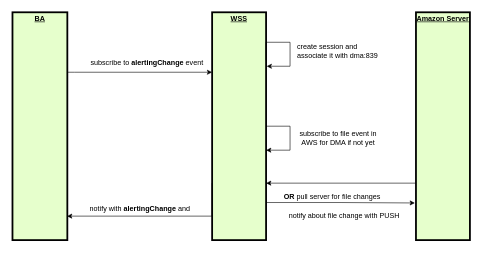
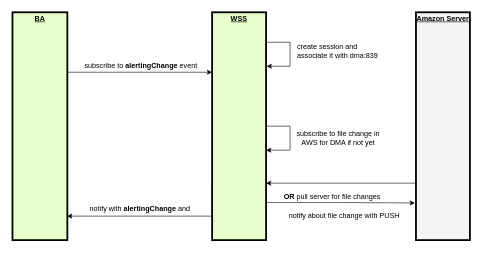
(147, 63) -> (141, 66)
(443, 126) -> (443, 126)
(338, 138) -> (338, 138)
